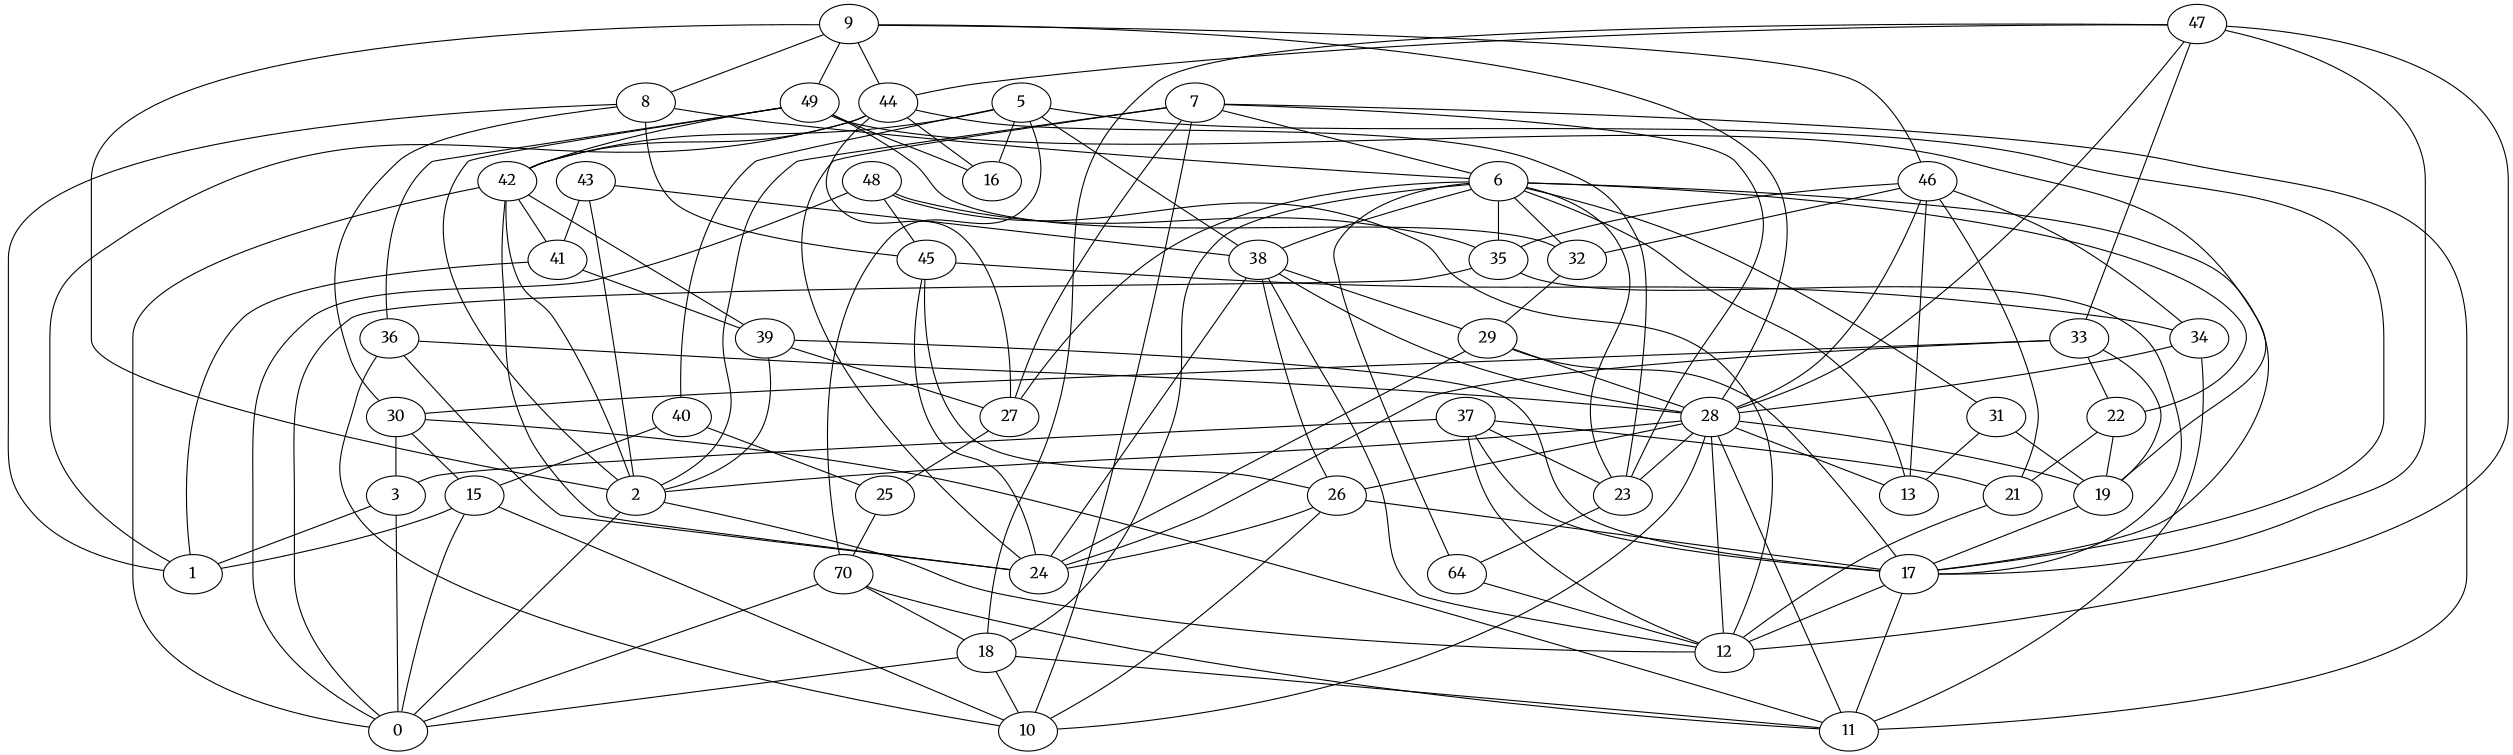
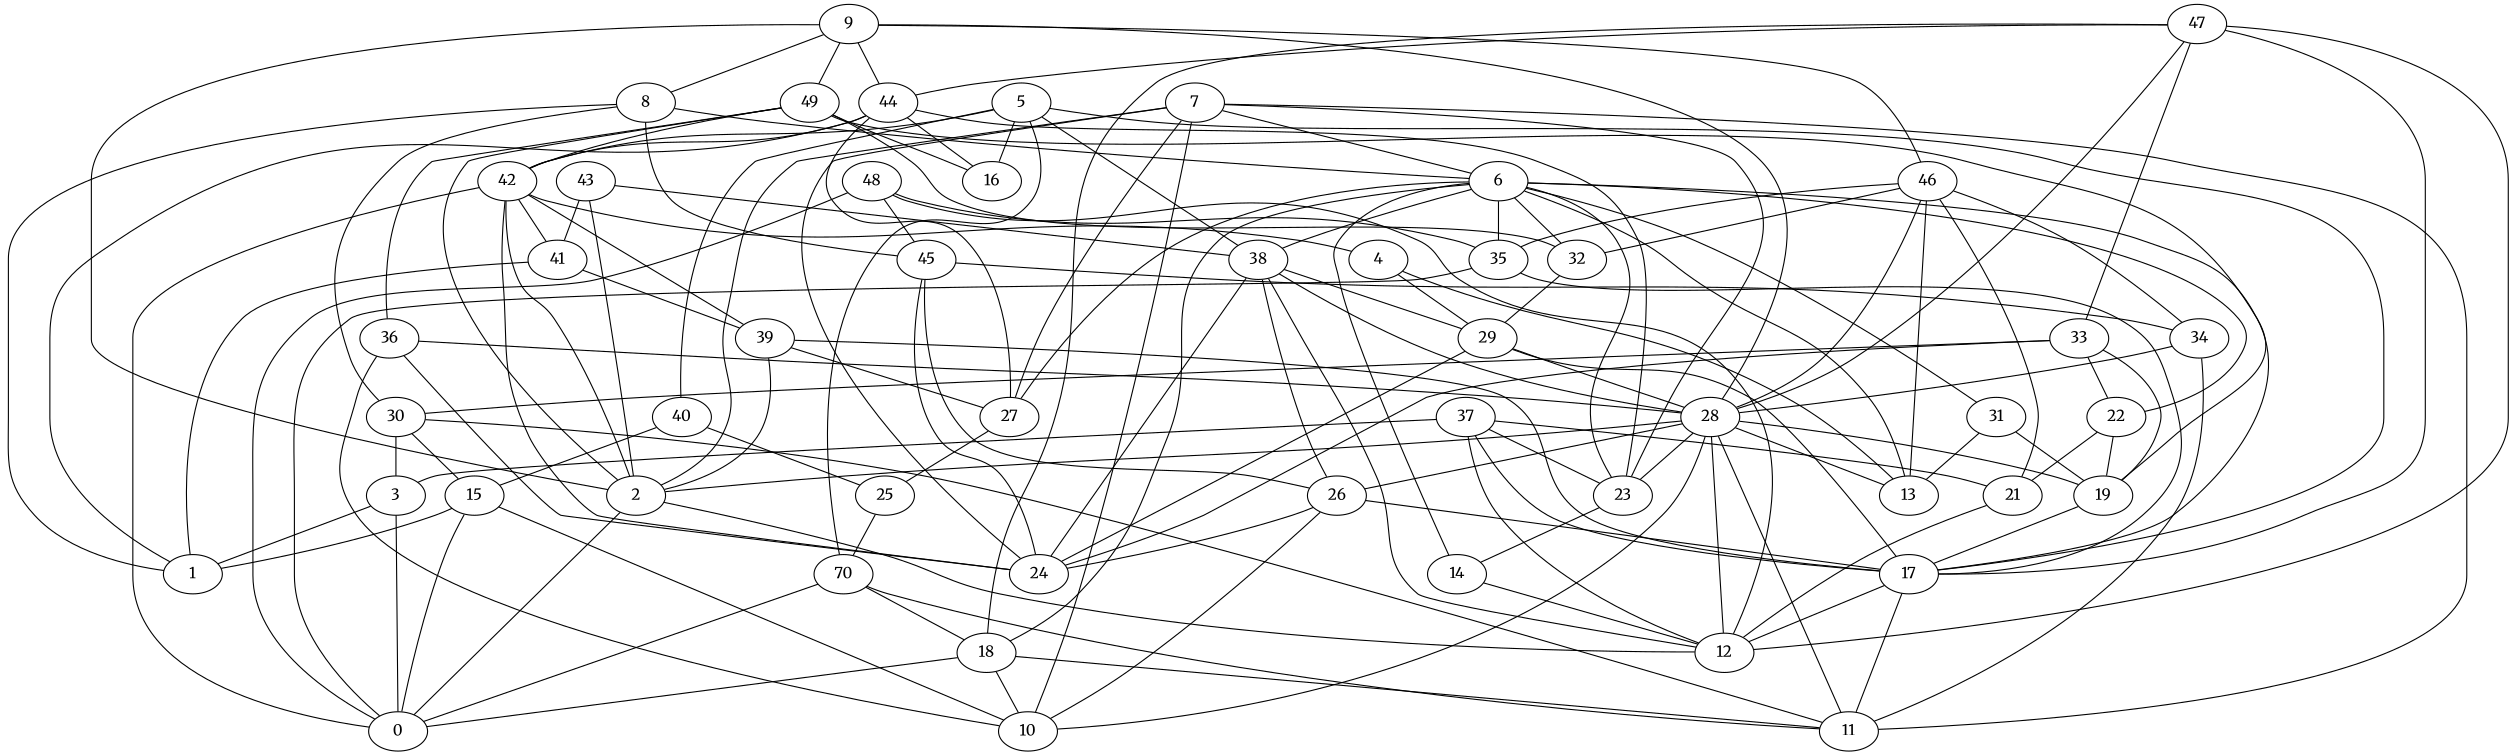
none -> (1378, 260)
(1457, 574) -> (1457, 574)
